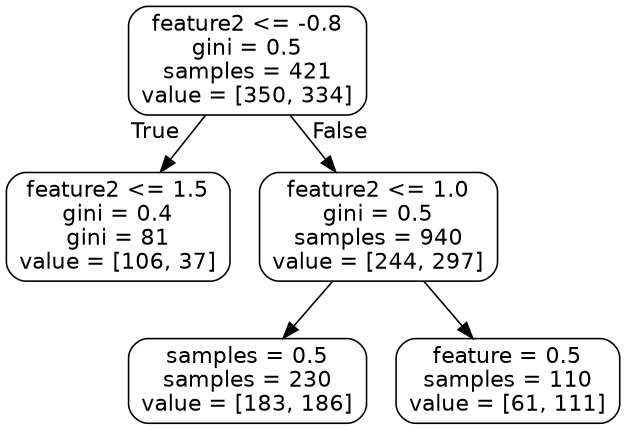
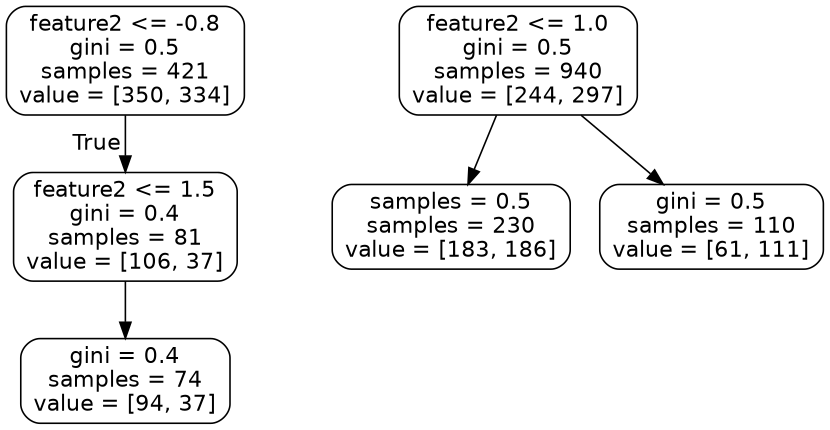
(308, 137) -> none
(118, 227) -> (125, 227)
none -> (125, 381)
(508, 381) -> (712, 227)
